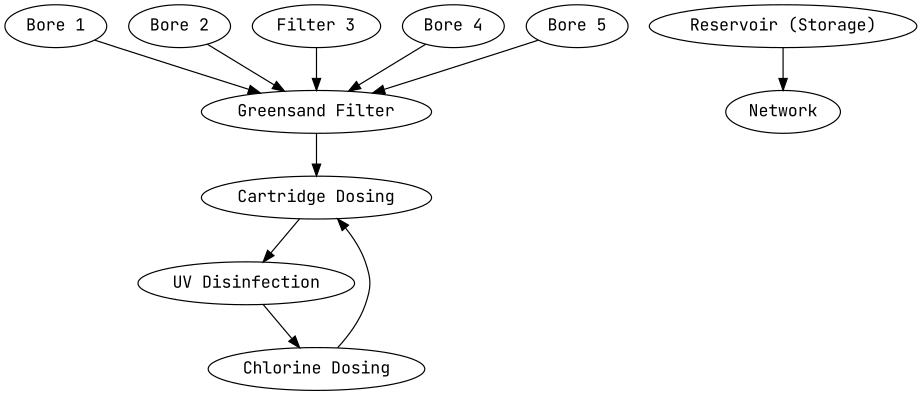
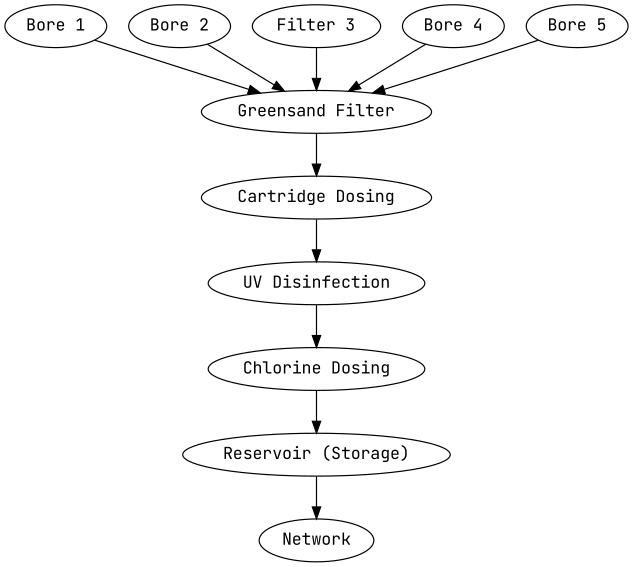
(369, 289) -> (316, 406)
